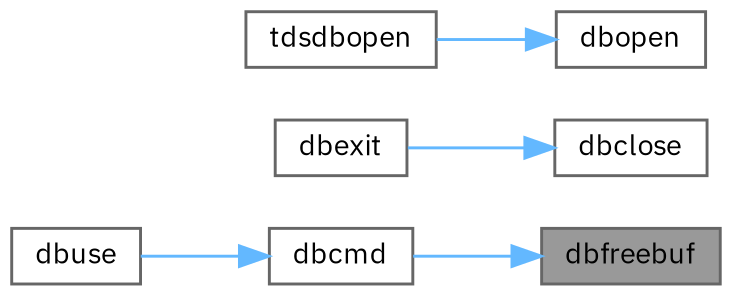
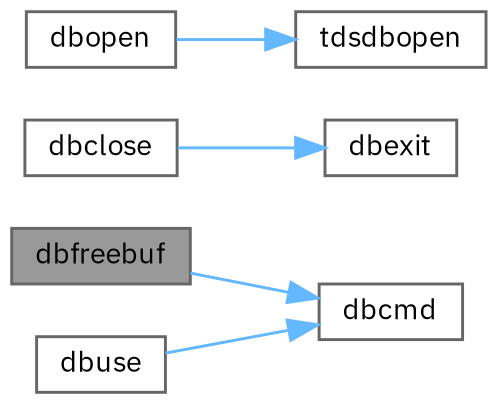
(482, 40) -> (221, 40)
(466, 148) -> (236, 148)
(462, 256) -> (239, 283)
